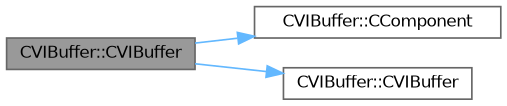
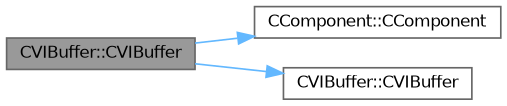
(378, 22) -> (378, 22)
